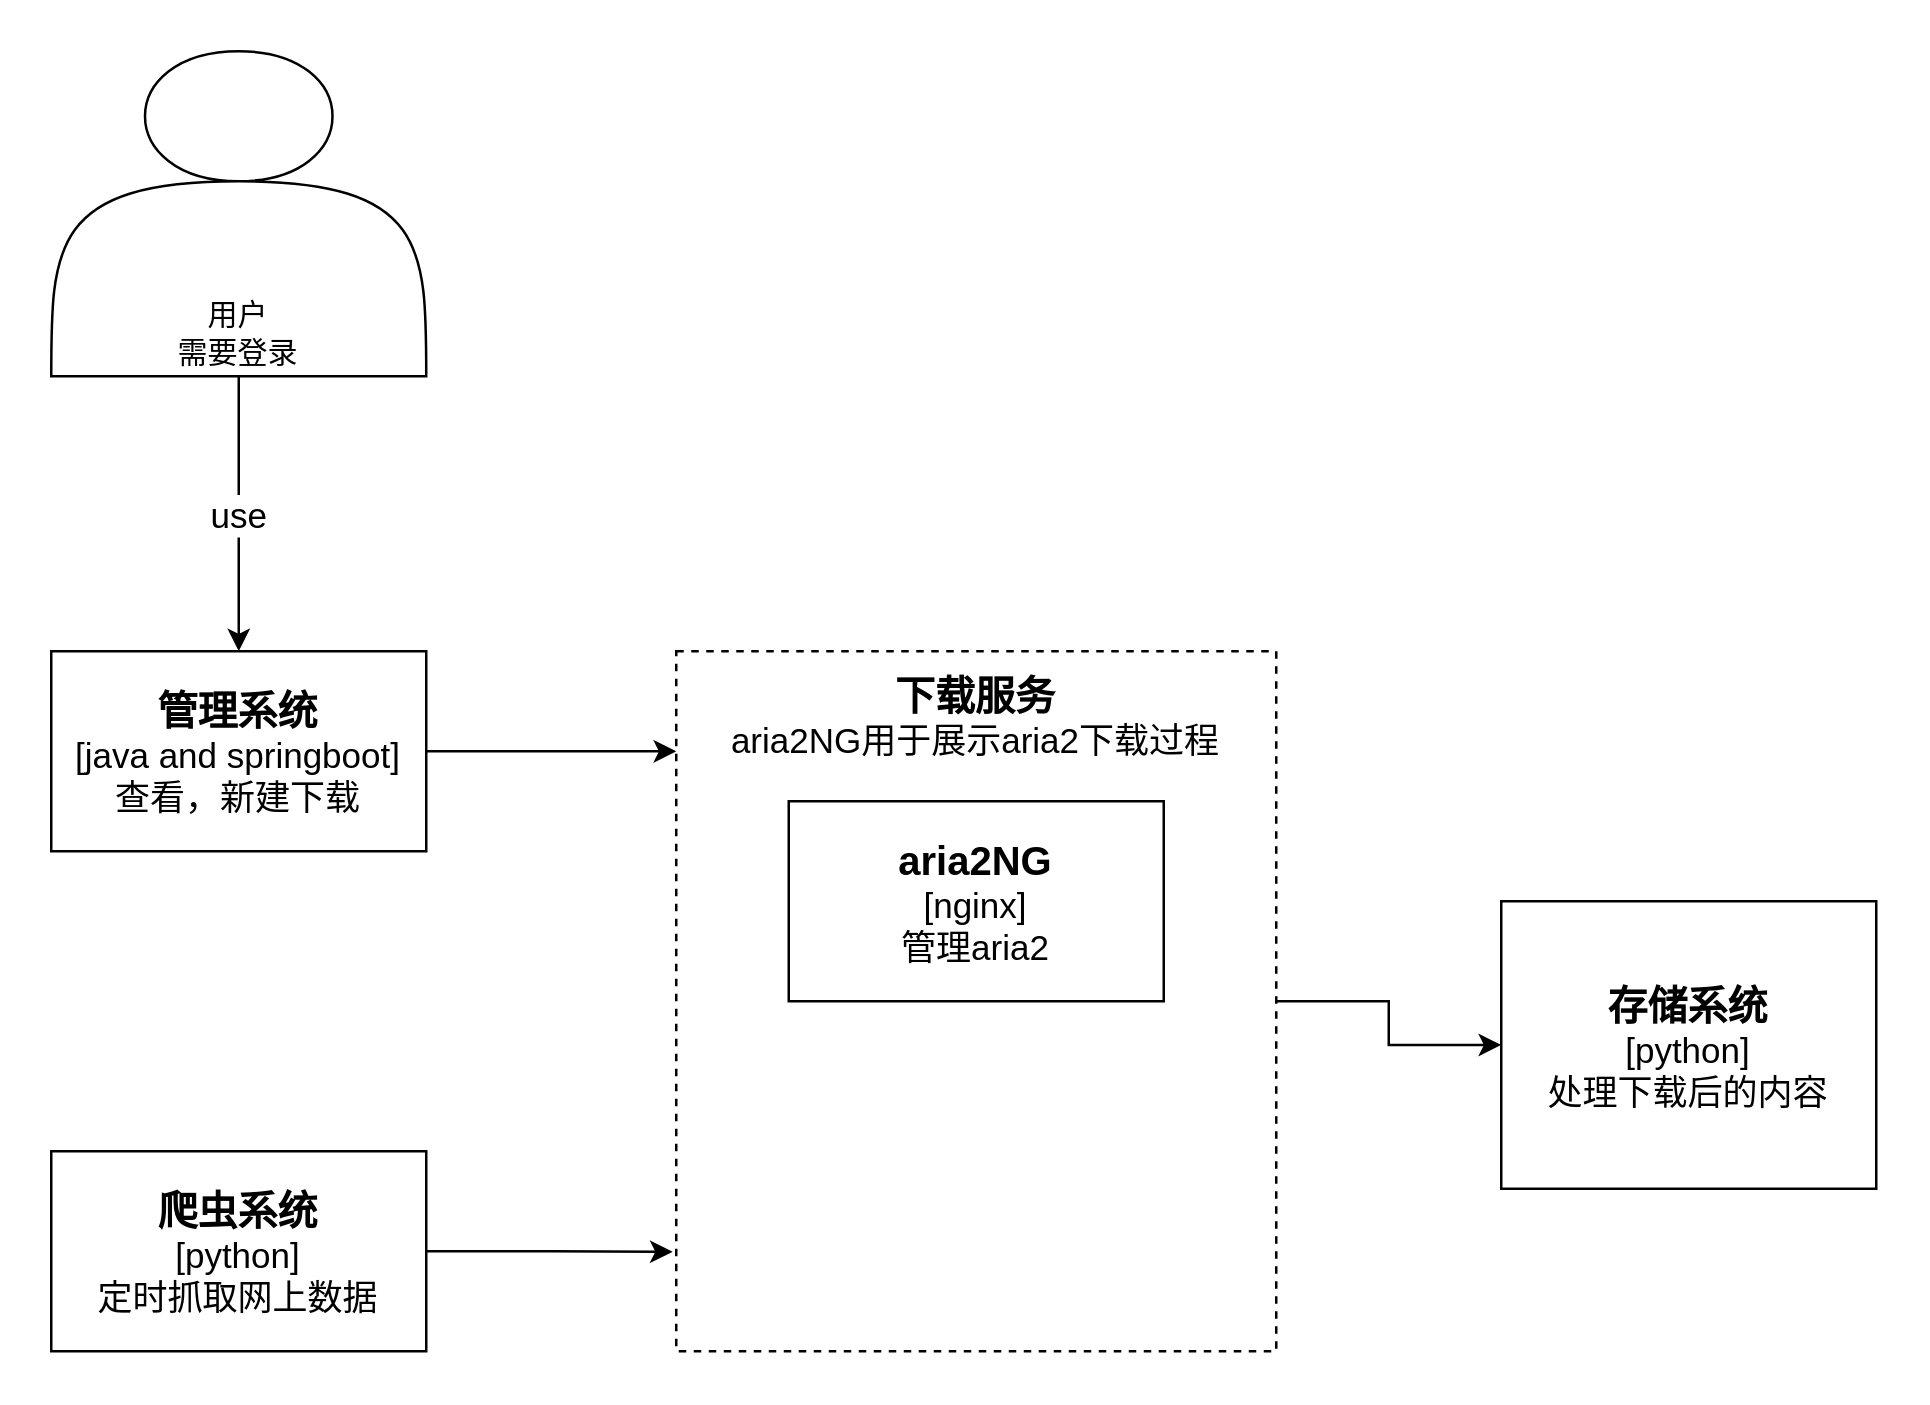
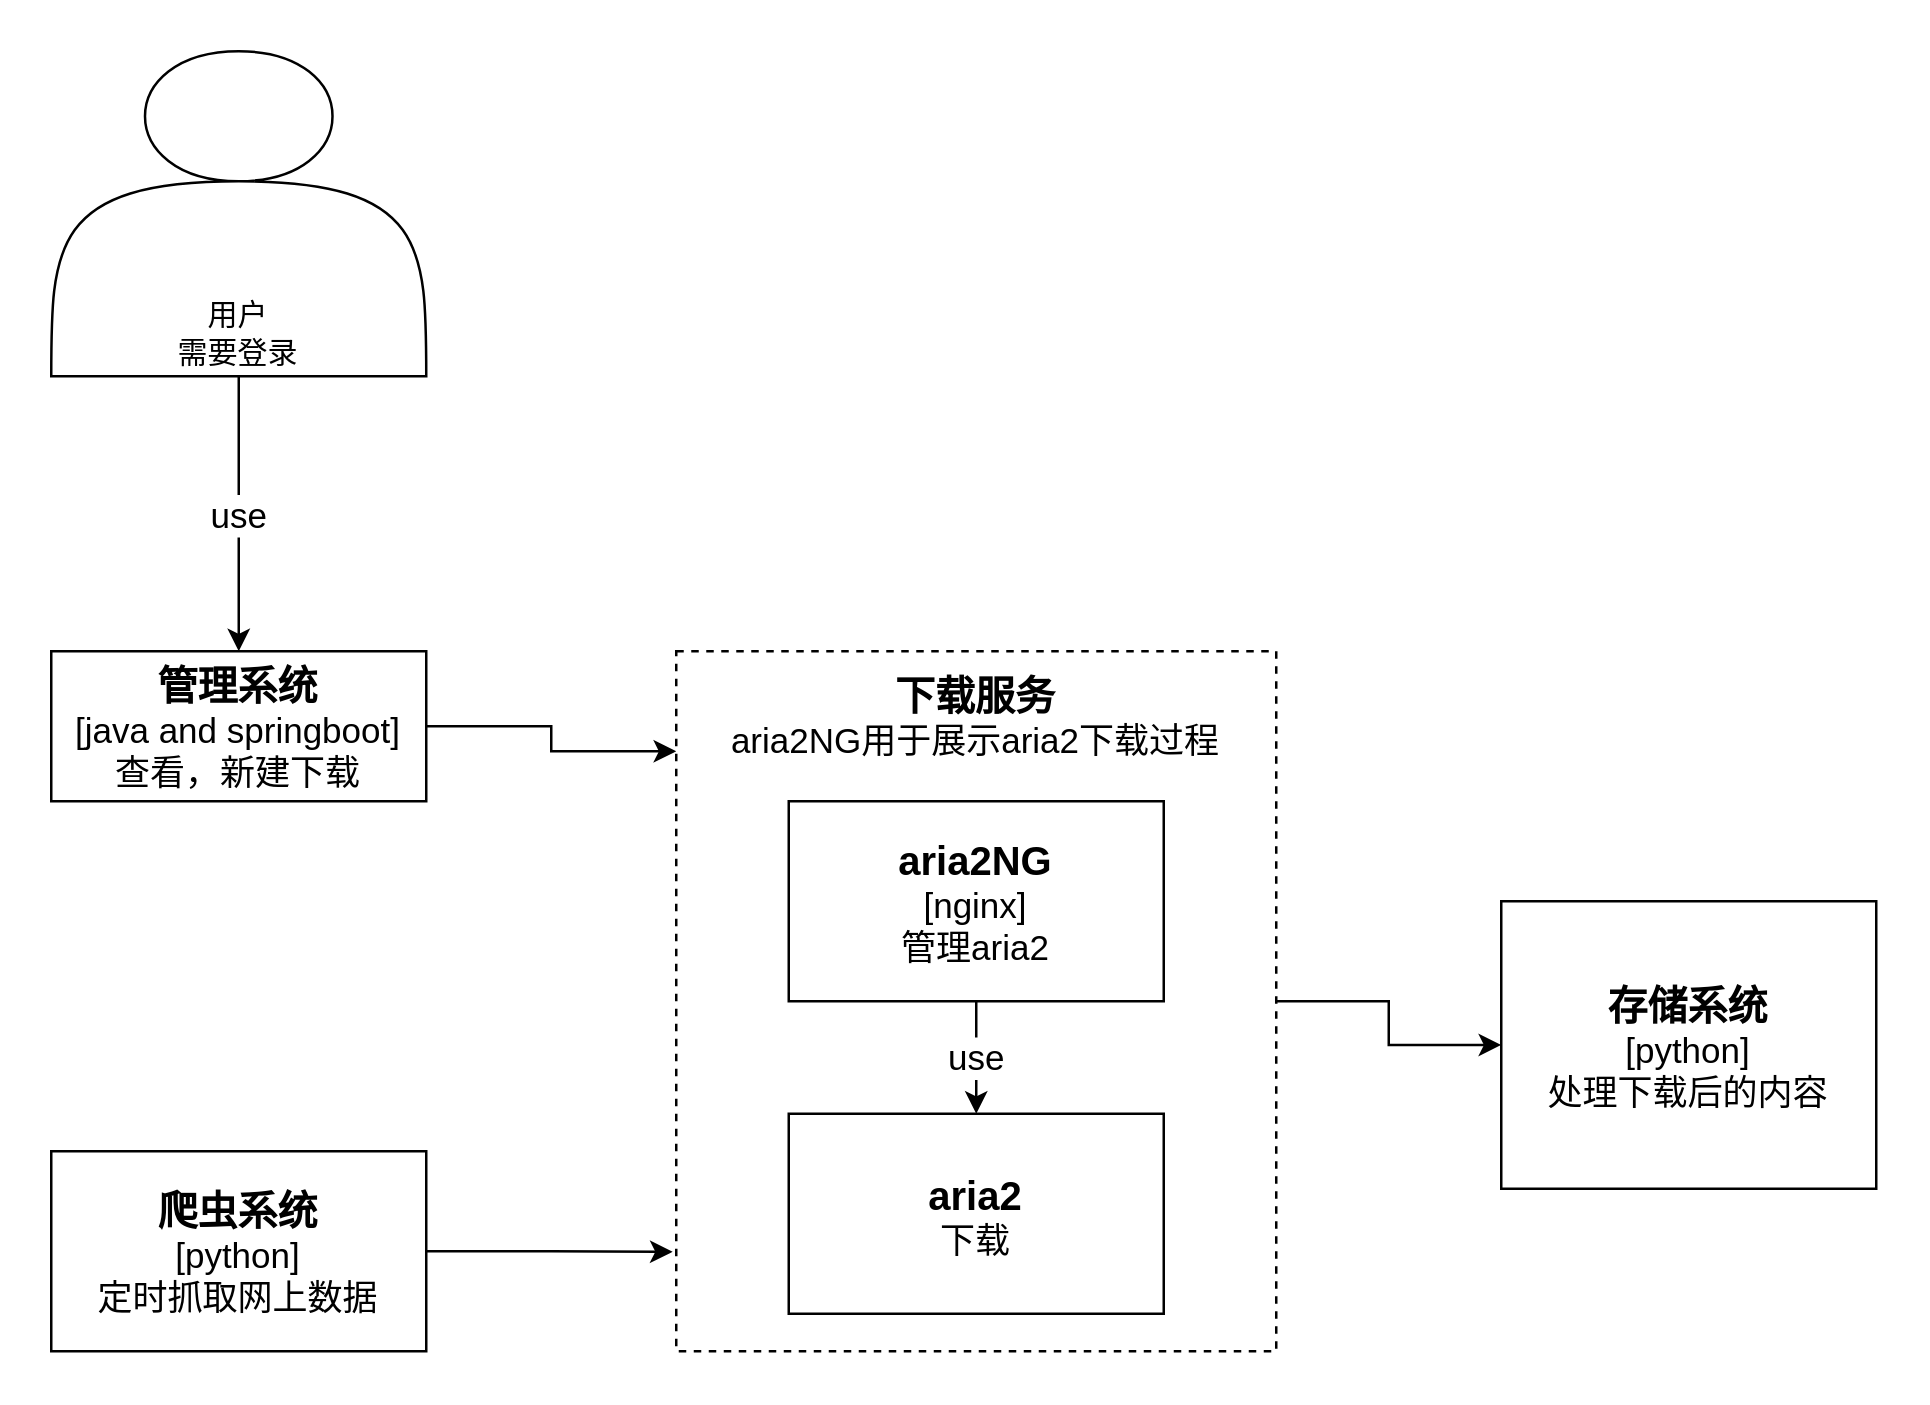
(239, 751) -> (239, 726)
none -> (976, 1071)
none -> (976, 1214)
